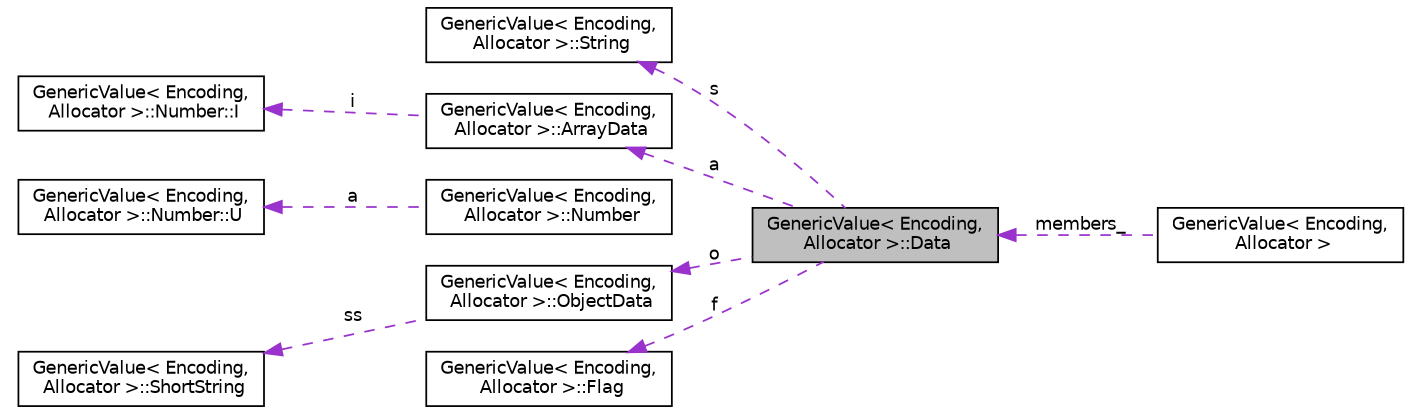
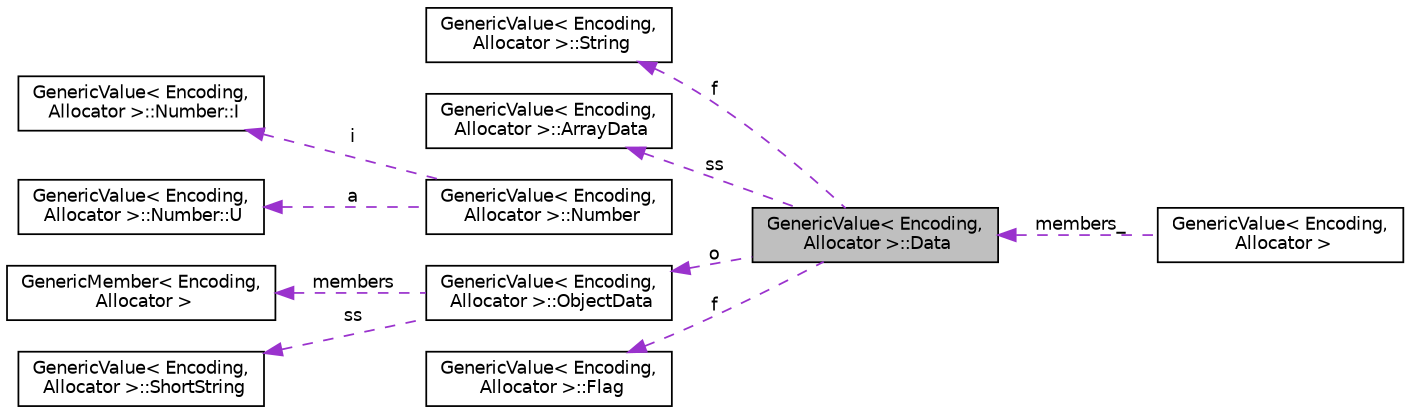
(712, 90) -> (712, 90)
(354, 113) -> (354, 158)
(712, 166) -> (712, 166)
none -> (141, 293)
